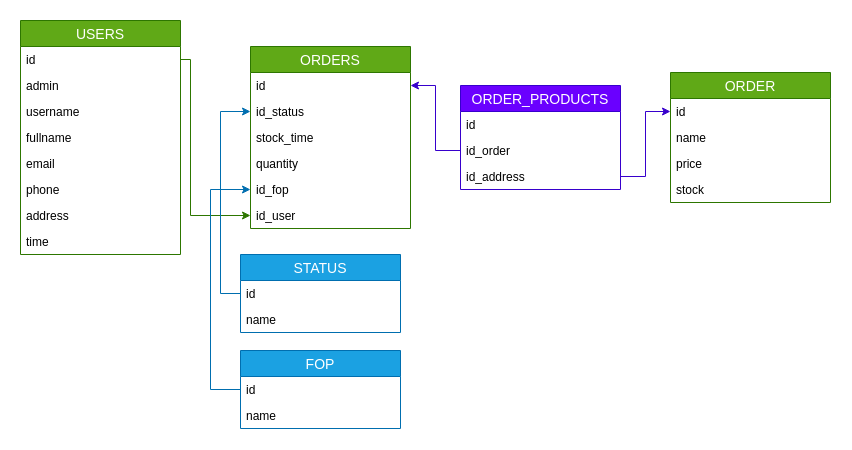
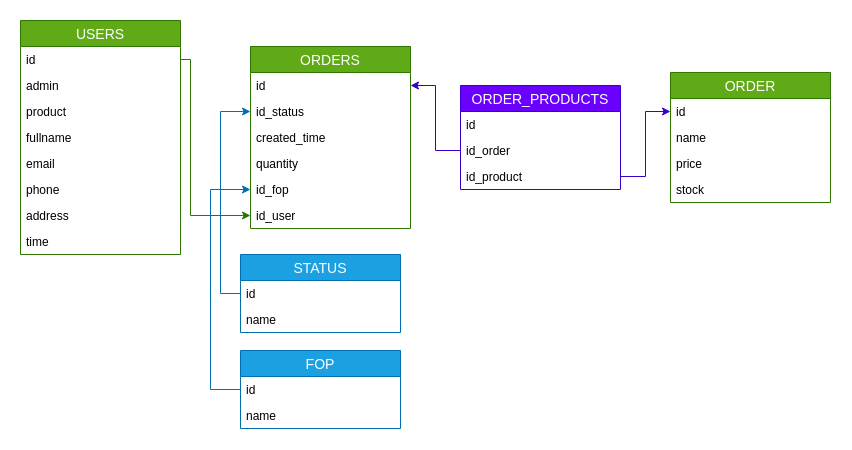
(53, 112) -> (50, 112)
(288, 138) -> (295, 138)
(498, 177) -> (498, 177)
